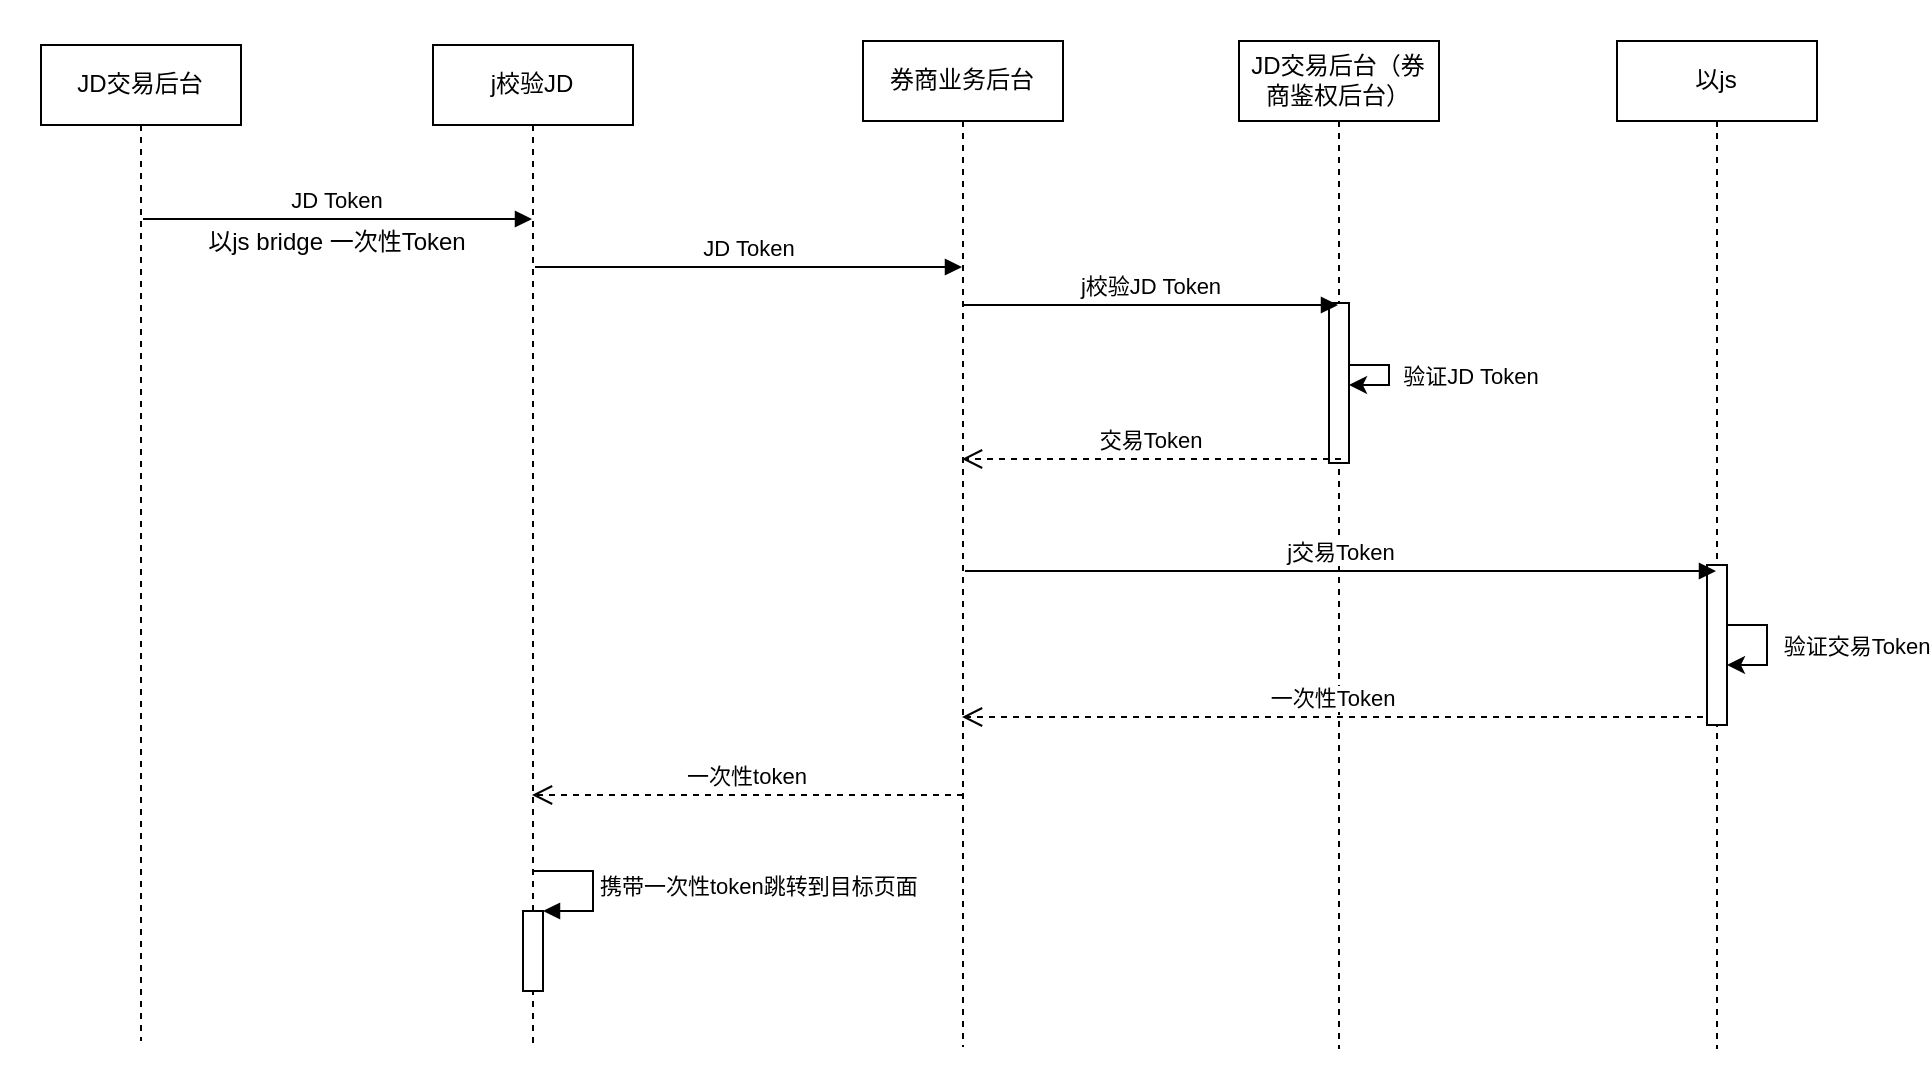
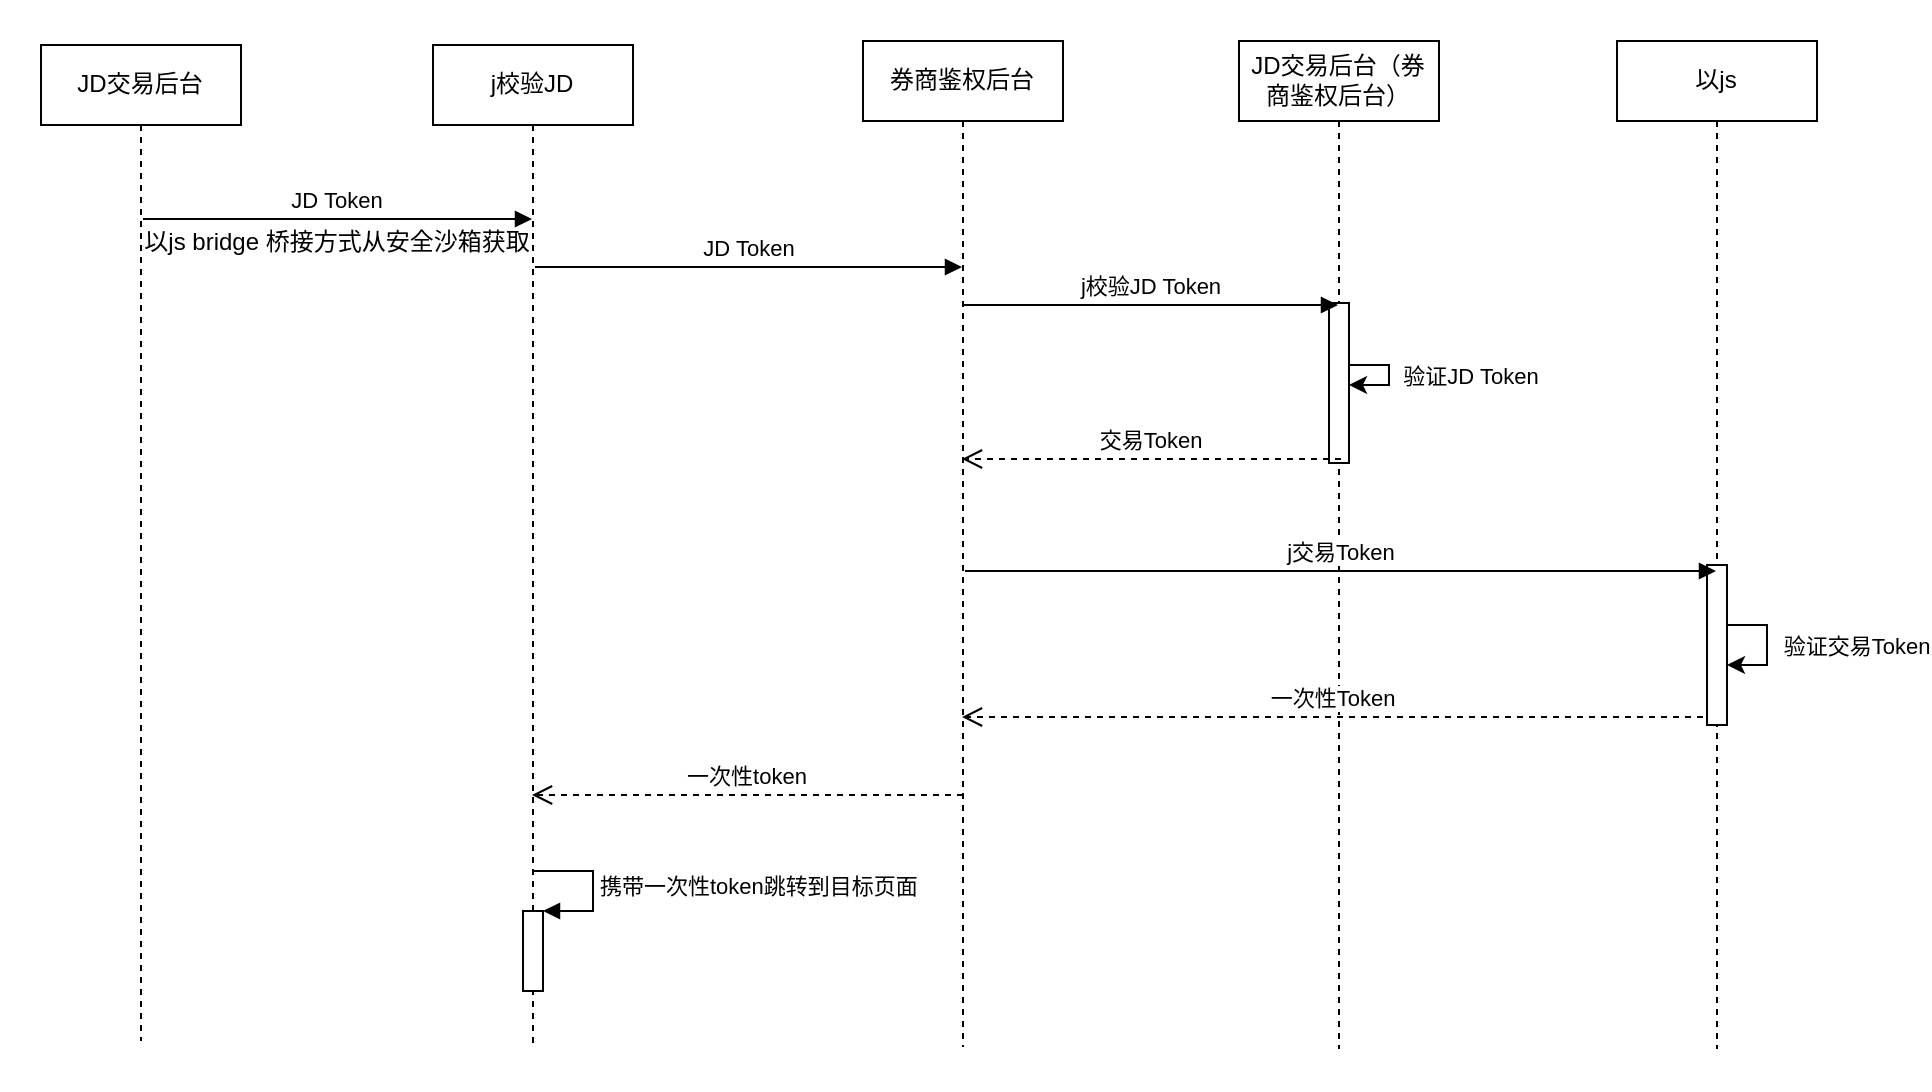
(963, 81) -> (963, 81)
(338, 243) -> (338, 243)
